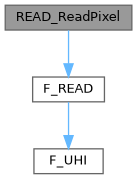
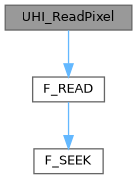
(69, 18) -> (69, 18)
(69, 161) -> (69, 161)
